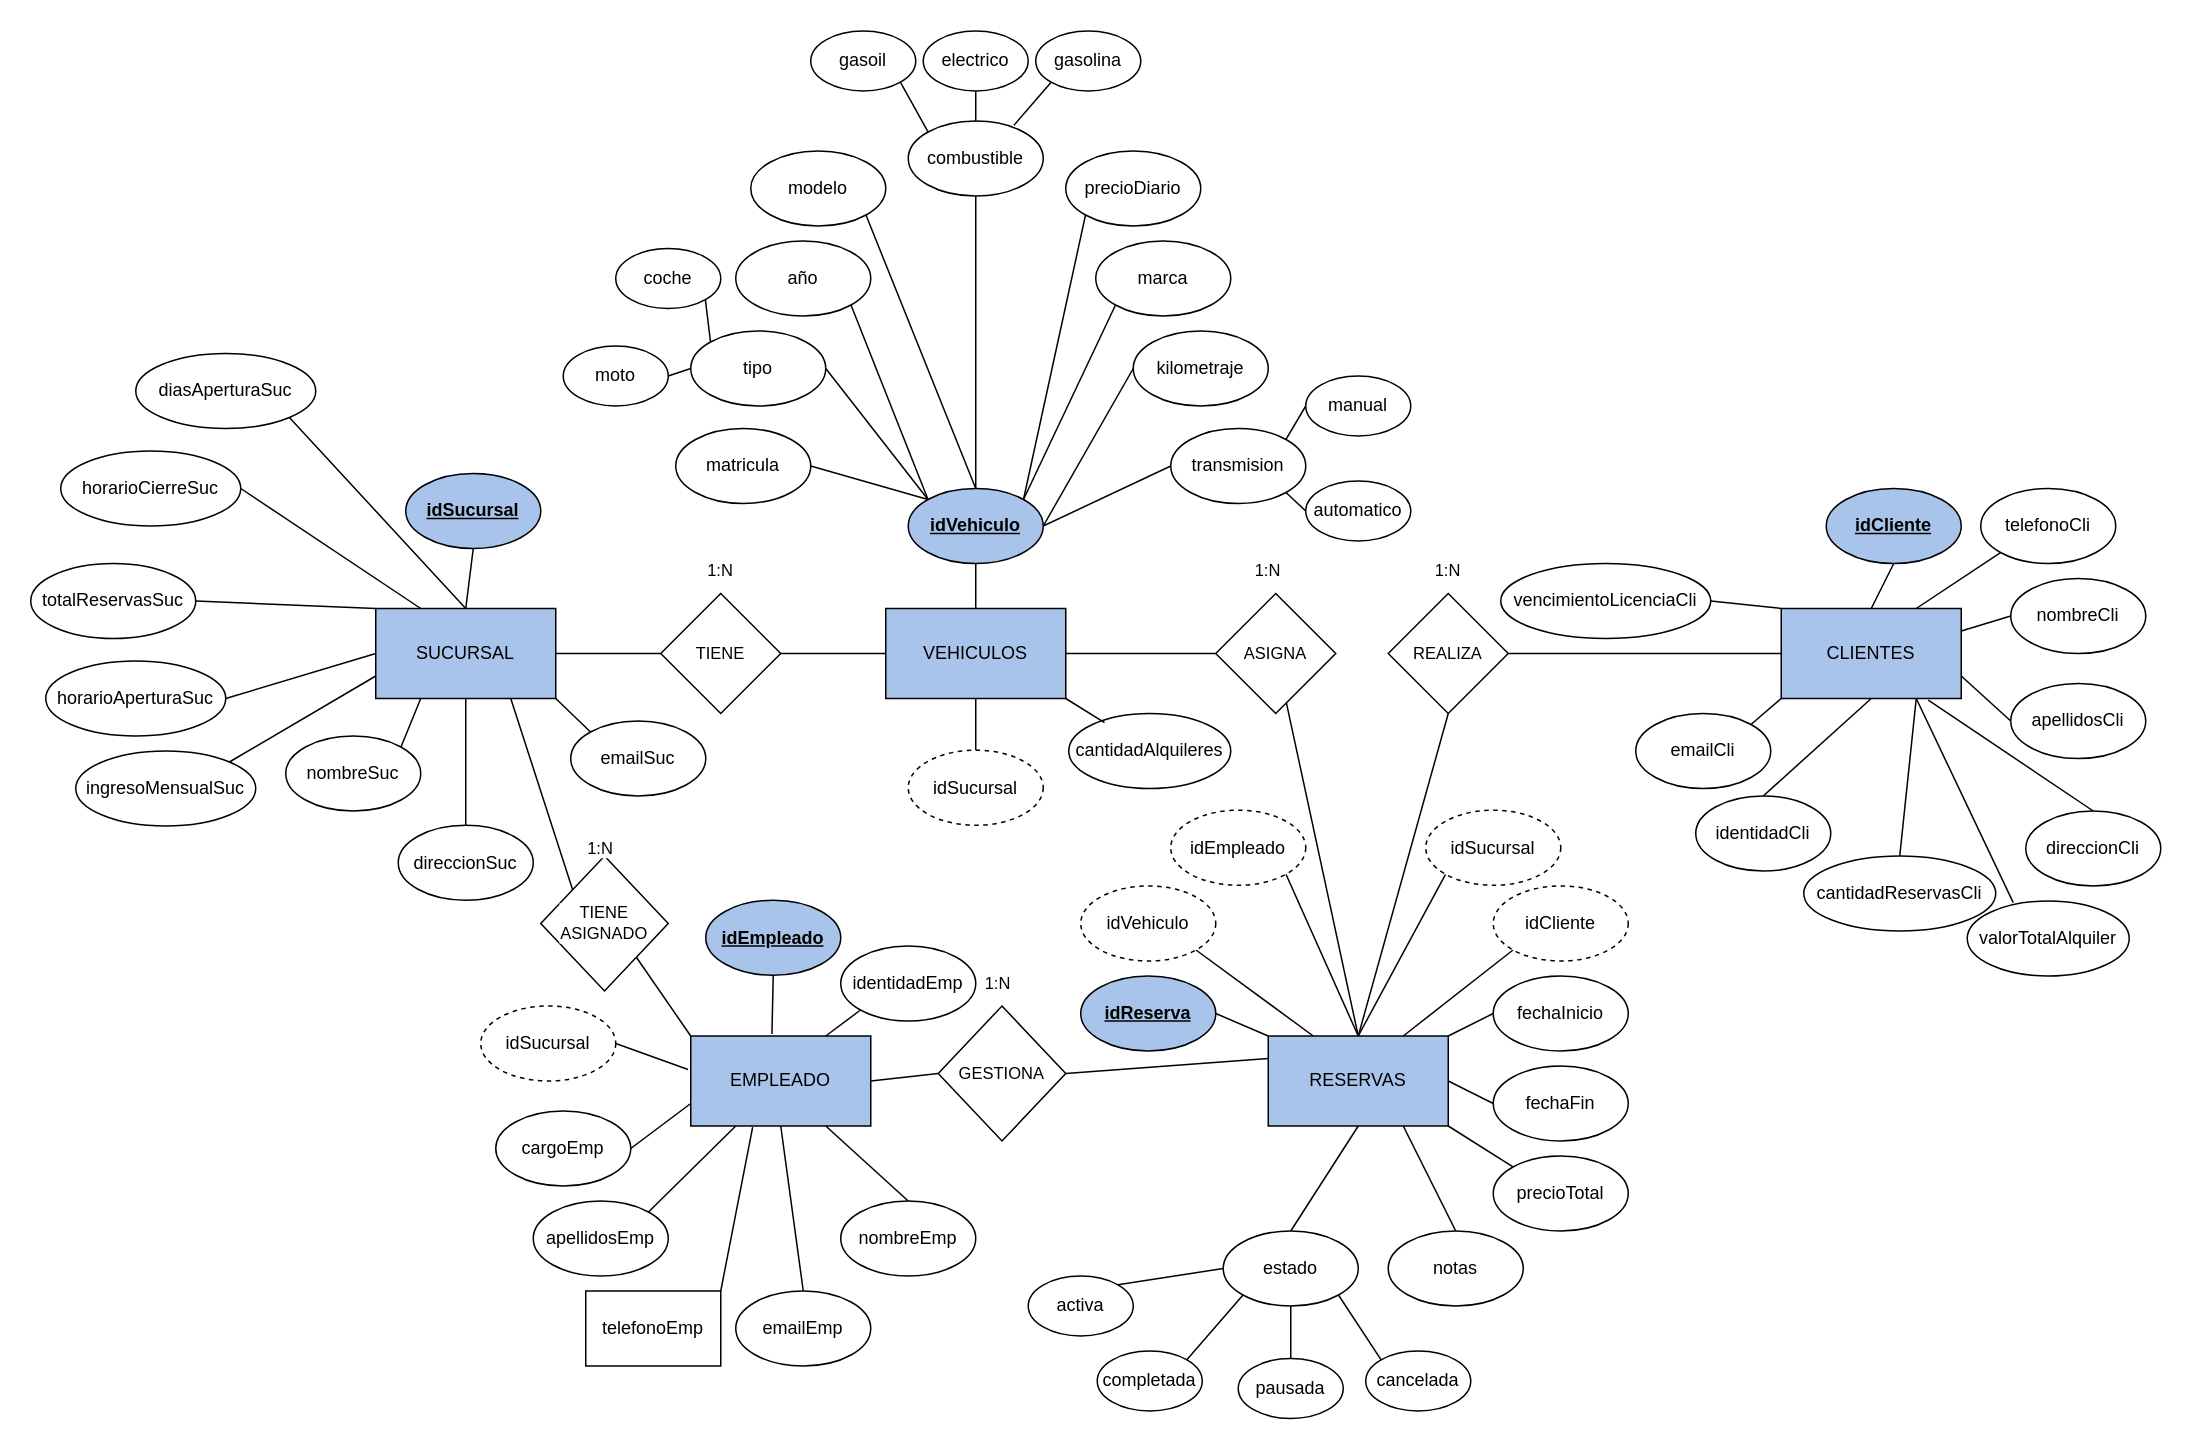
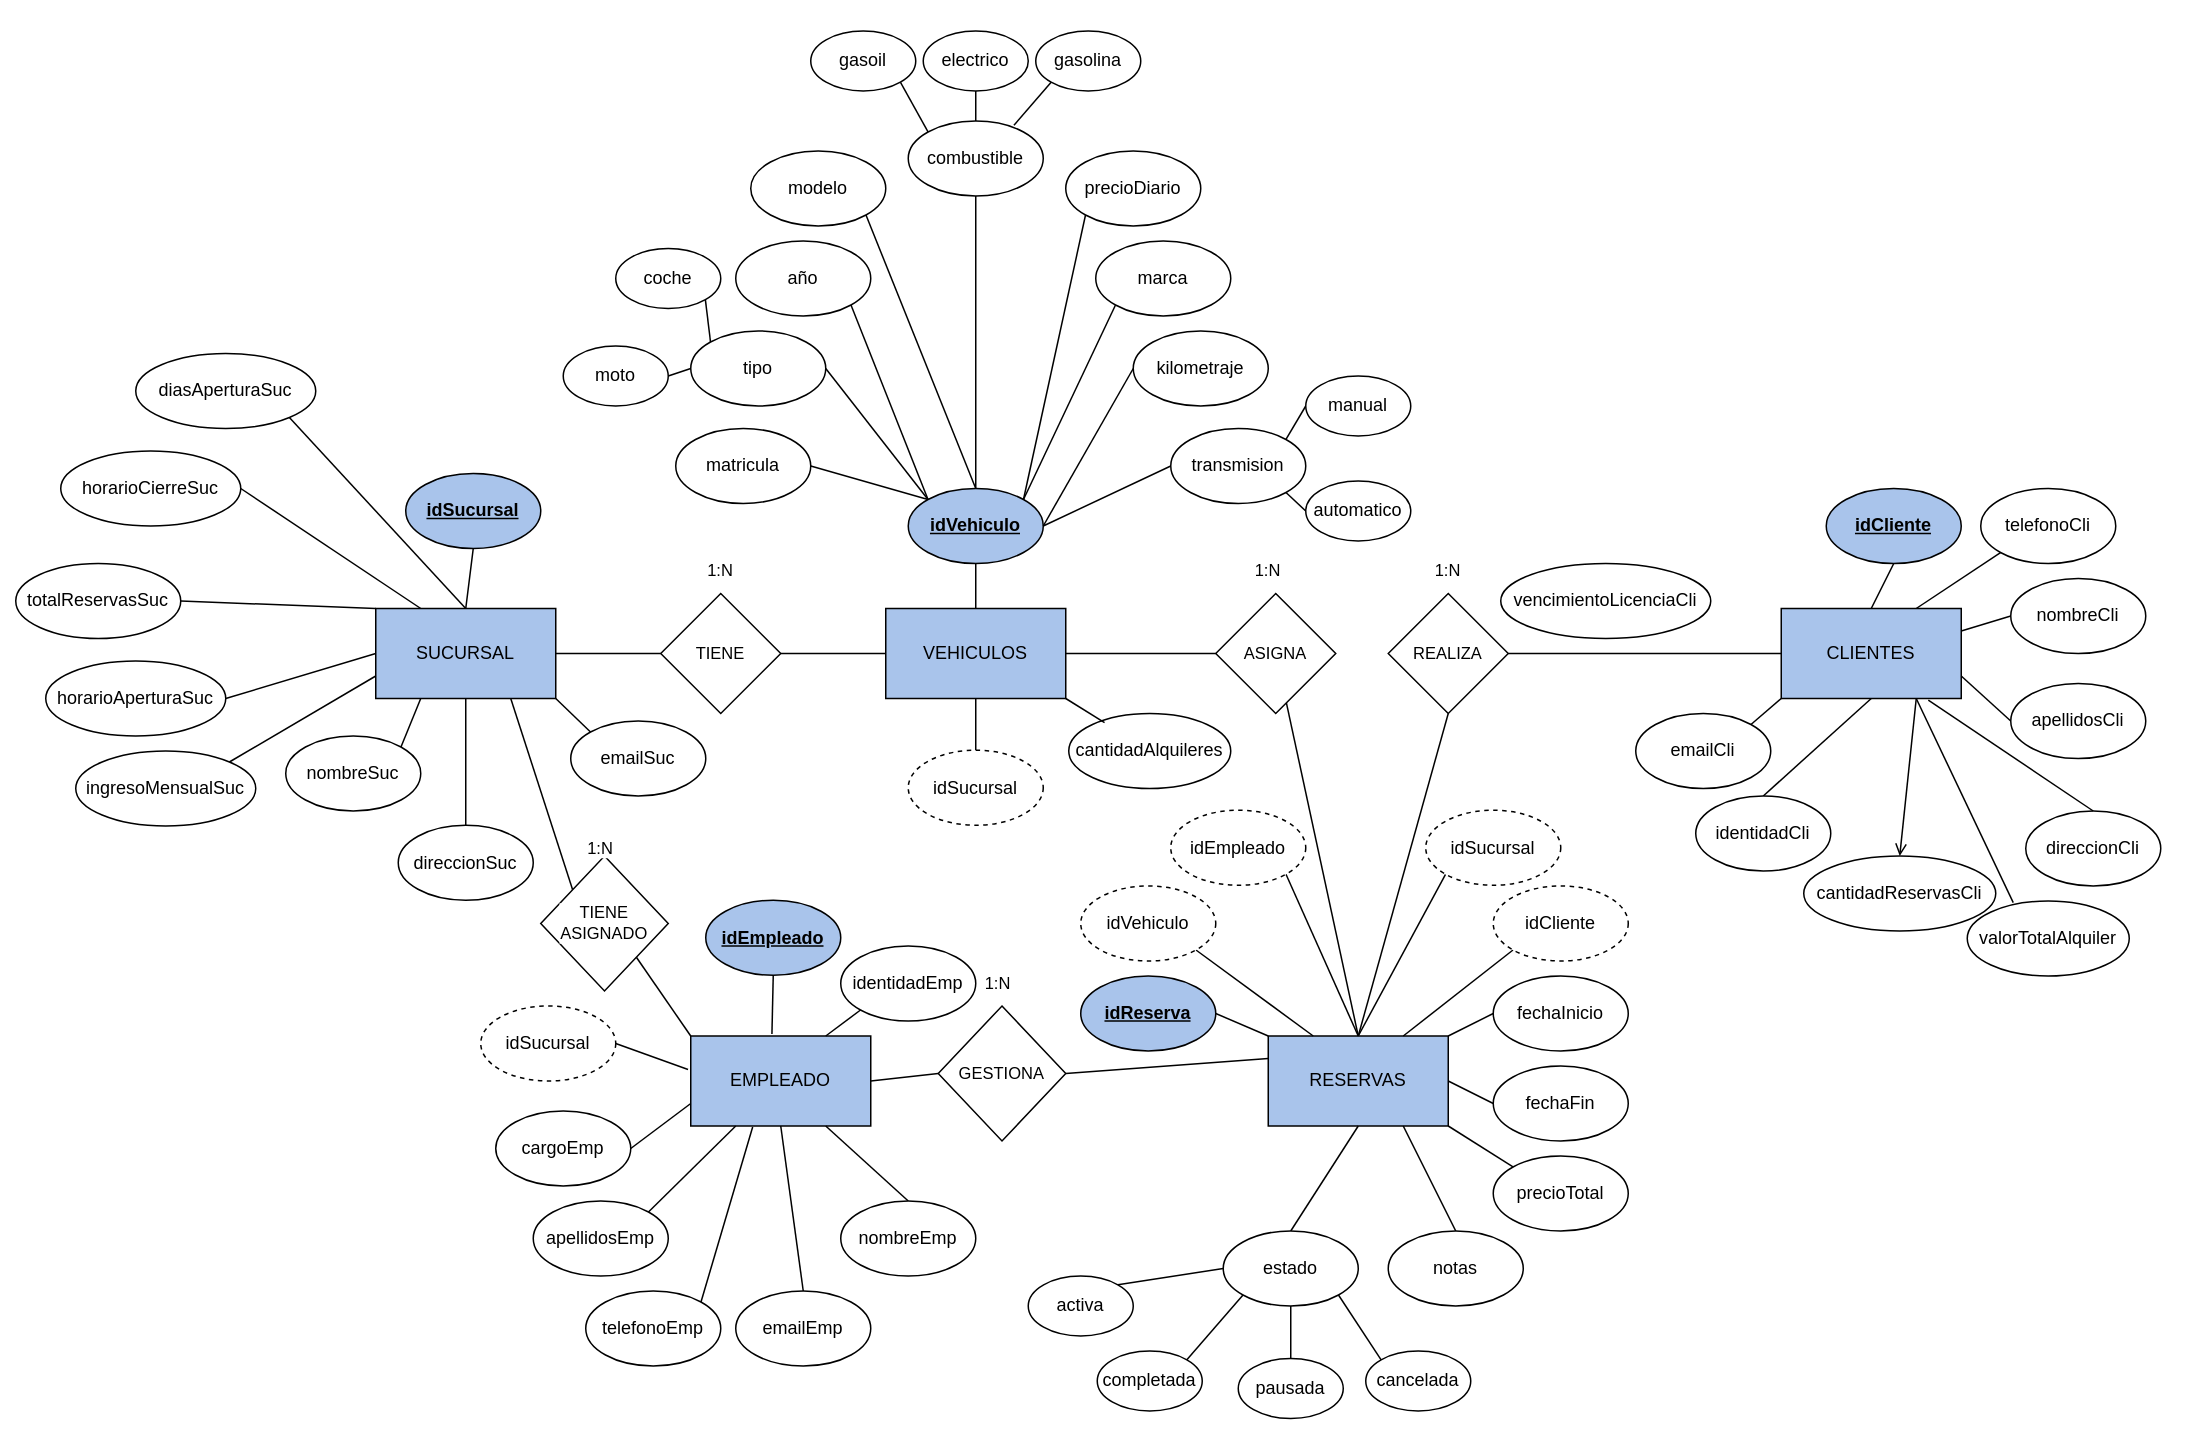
(113, 601) -> (98, 601)
(1746, 605) -> none
(1900, 849) -> (1901, 848)
(653, 1328) -> (653, 1328)
